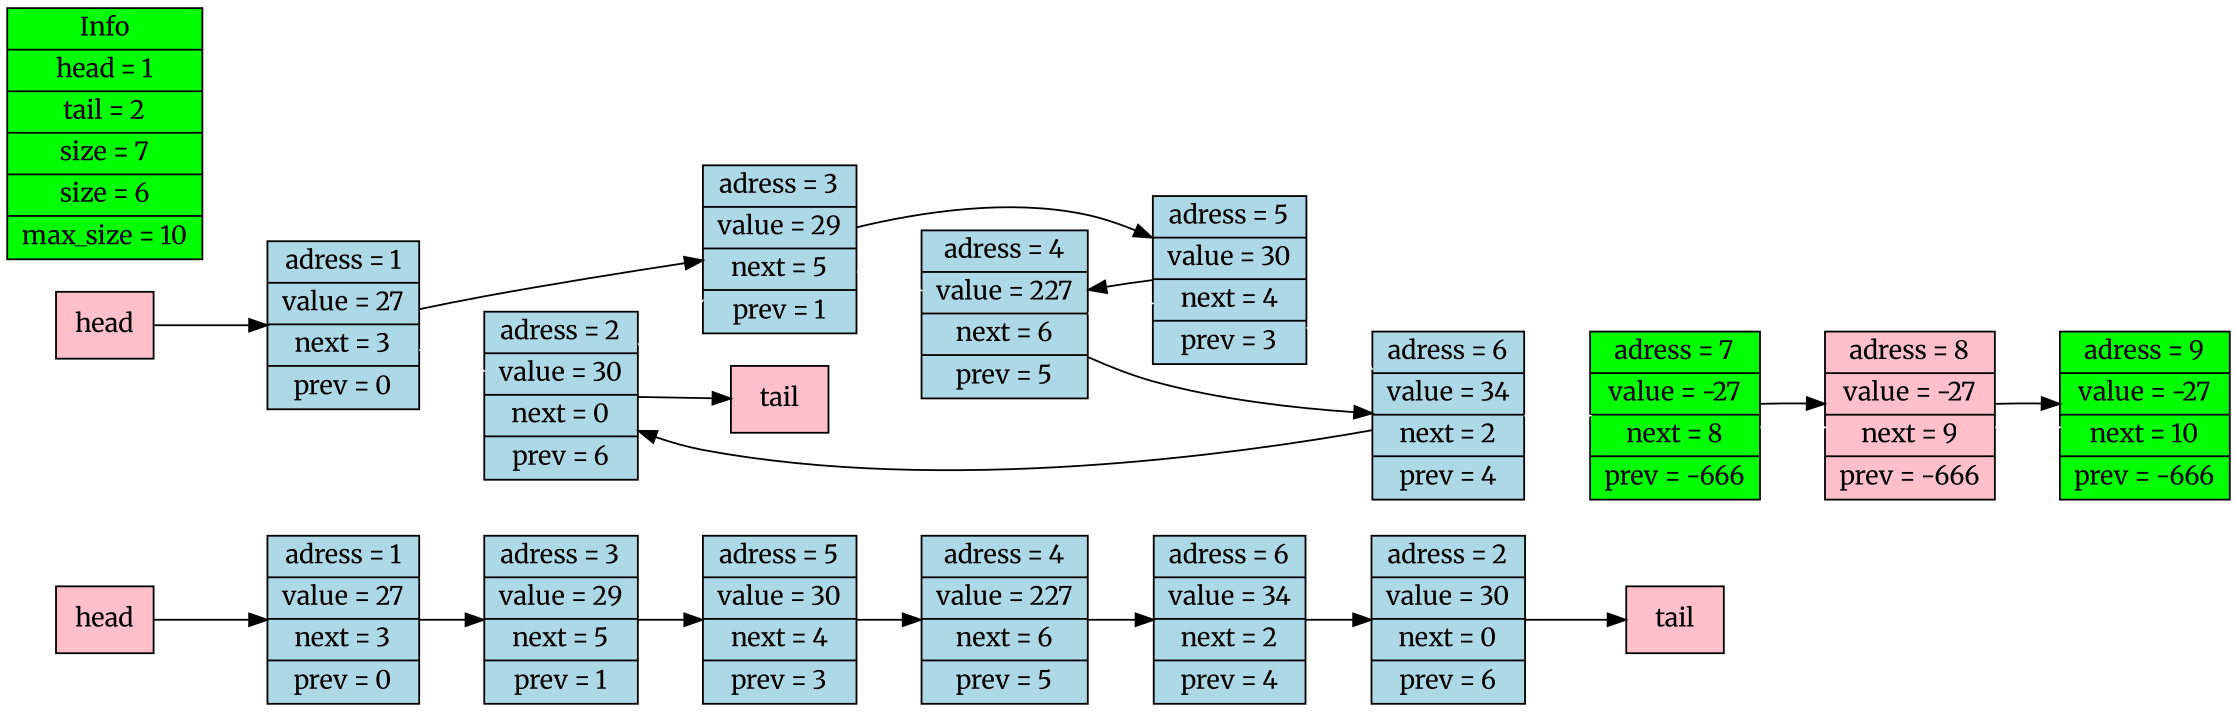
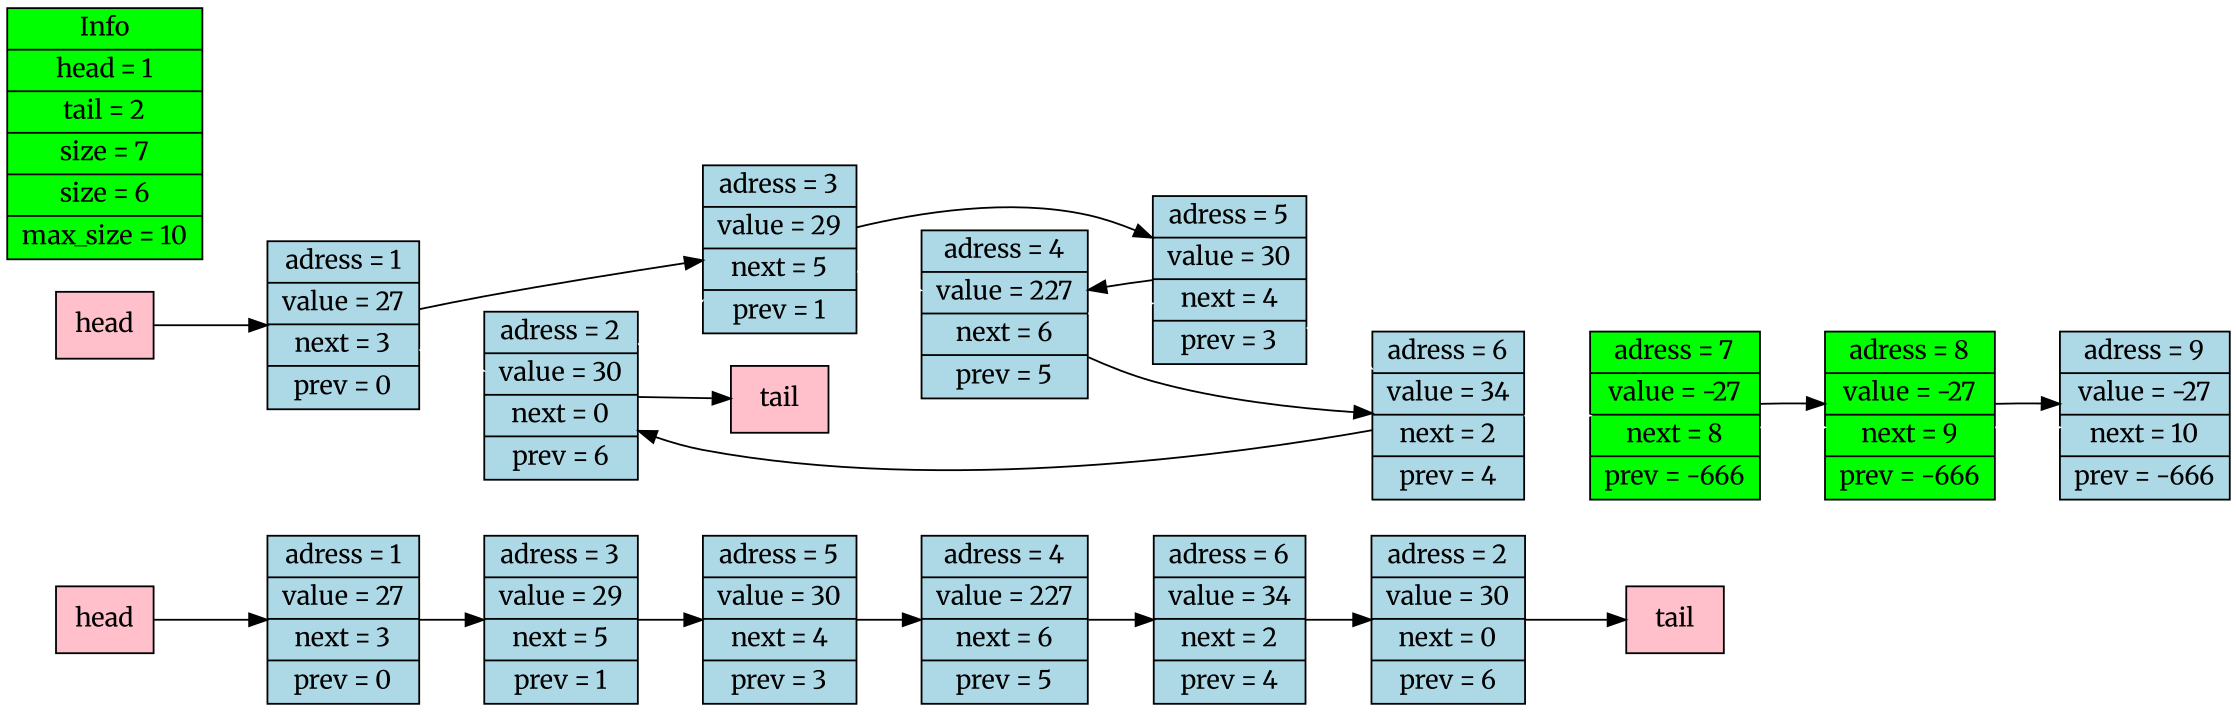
(1910, 416) -> (1910, 416)
(2145, 416) -> (2145, 416)
